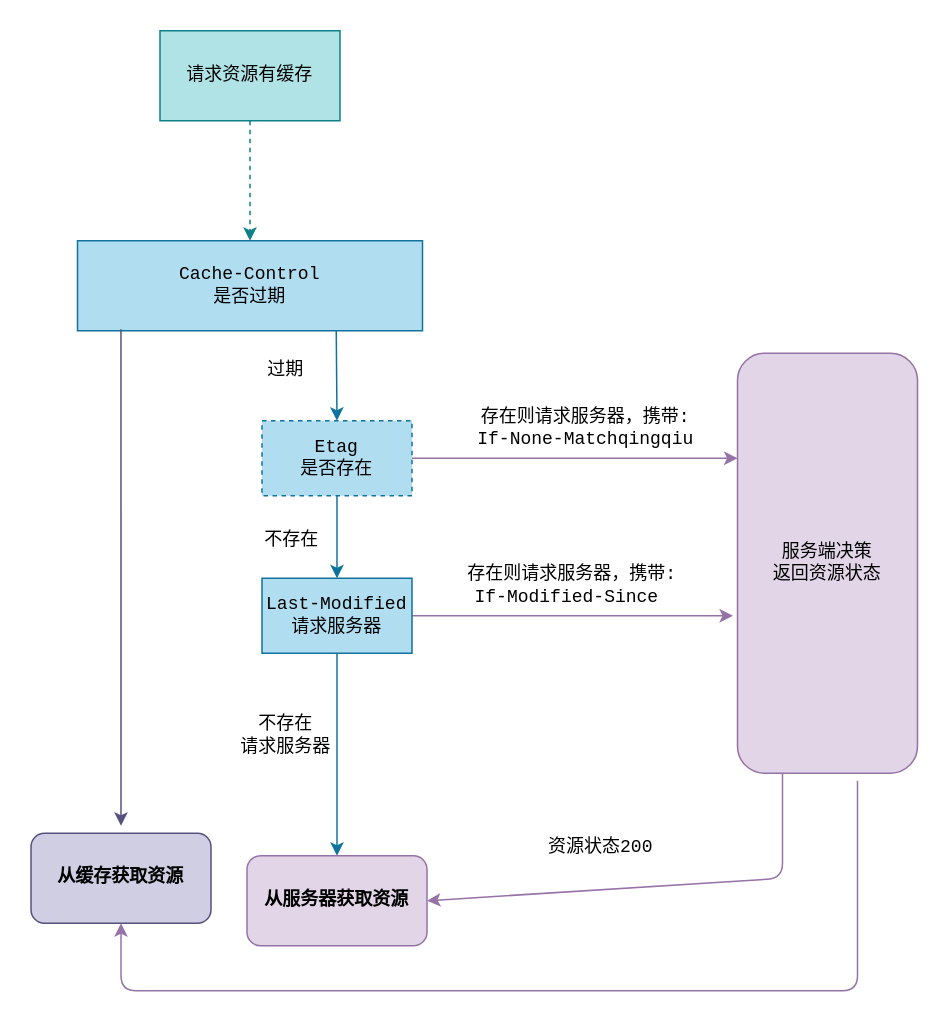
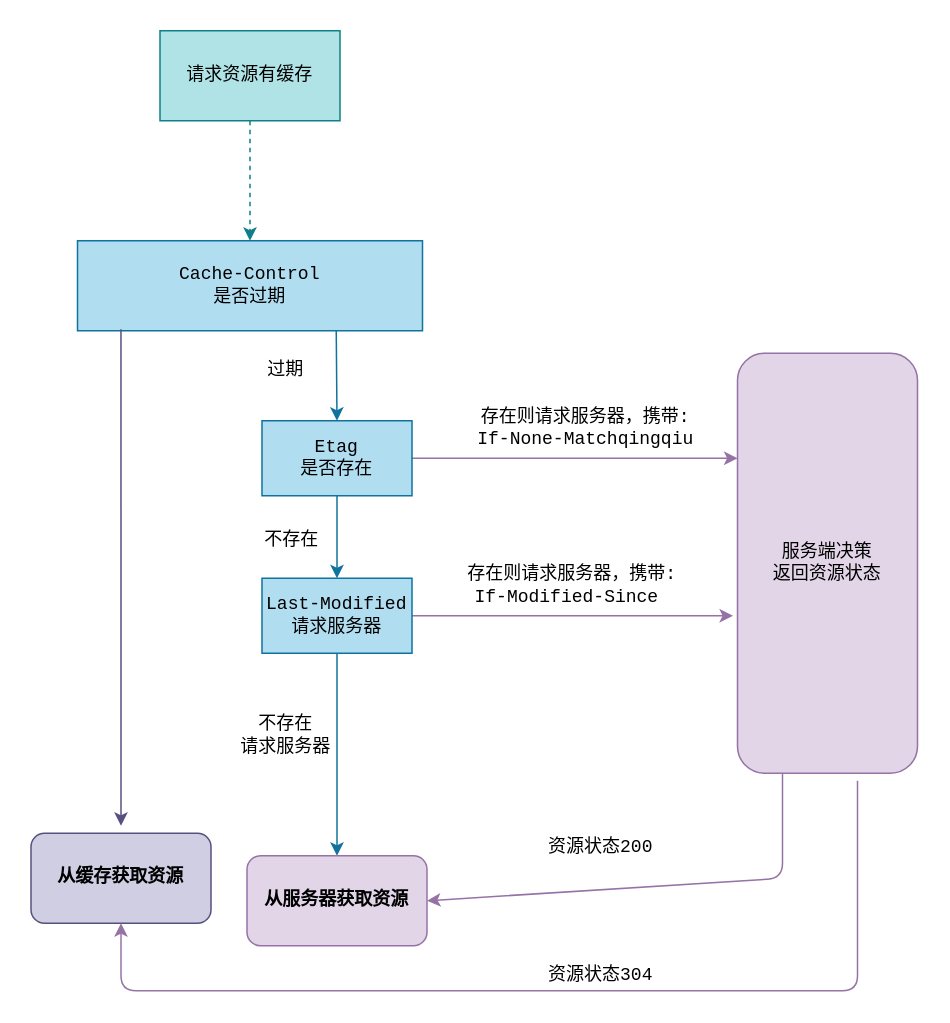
(337, 458) -> (337, 458)
none -> (601, 976)
